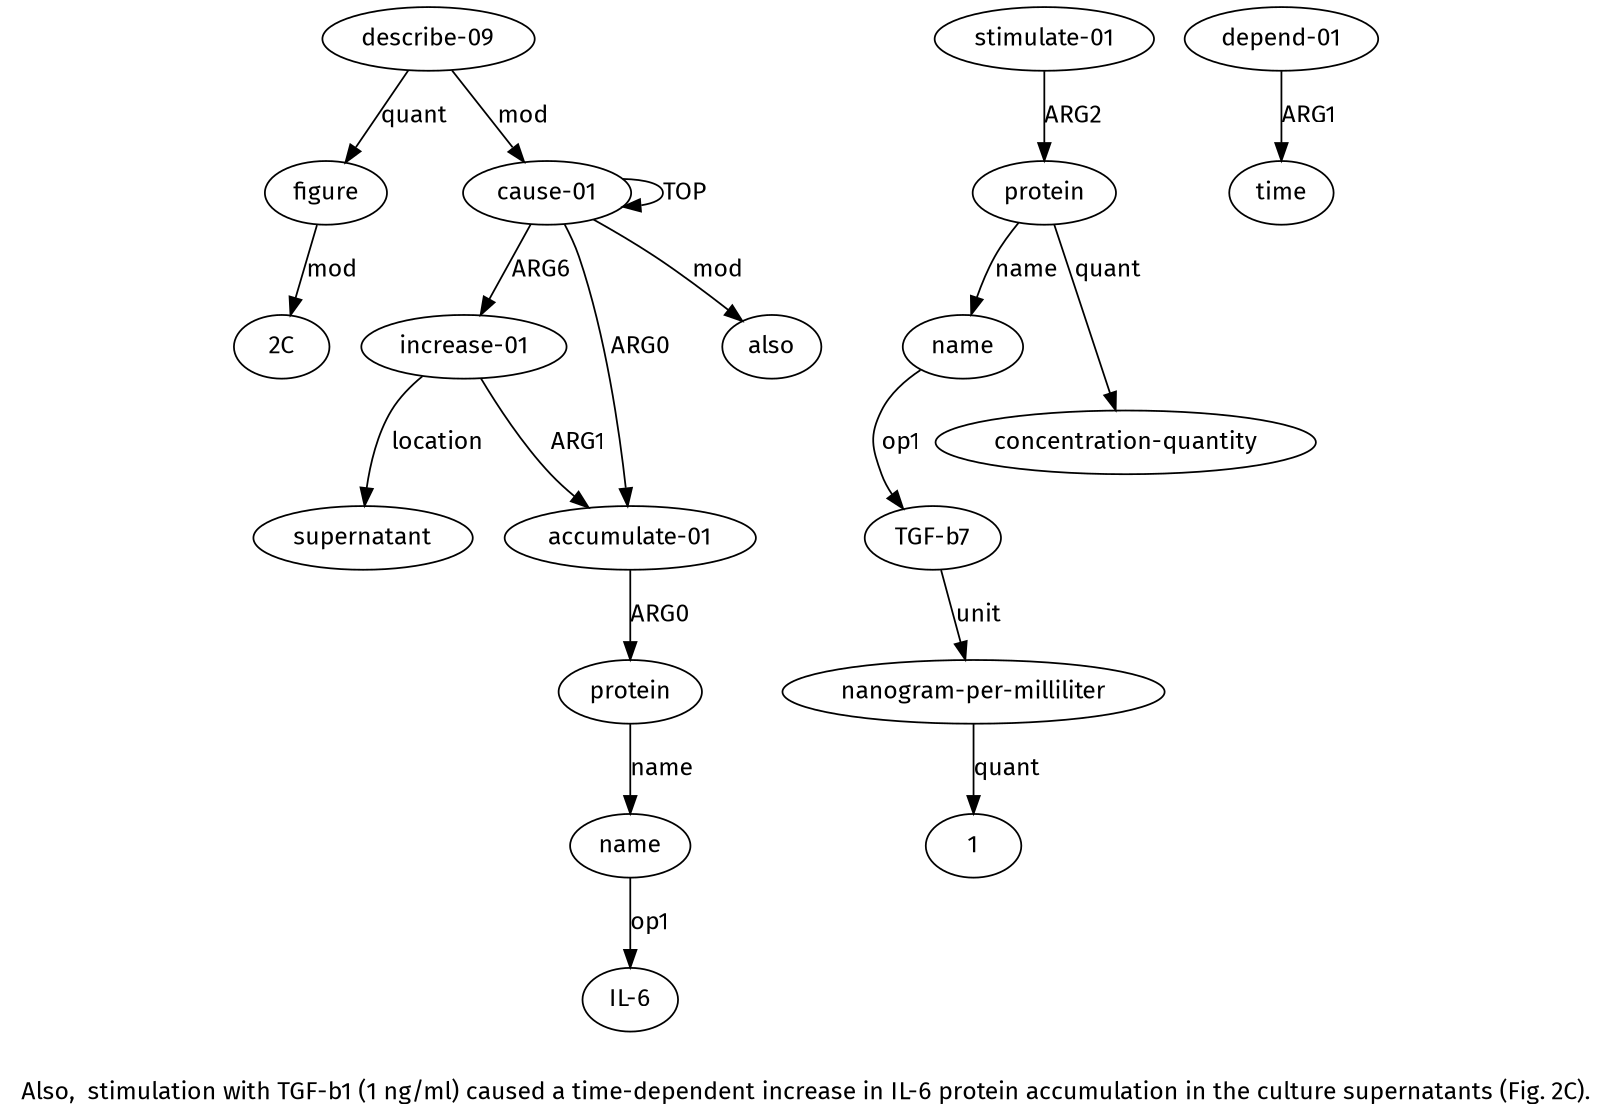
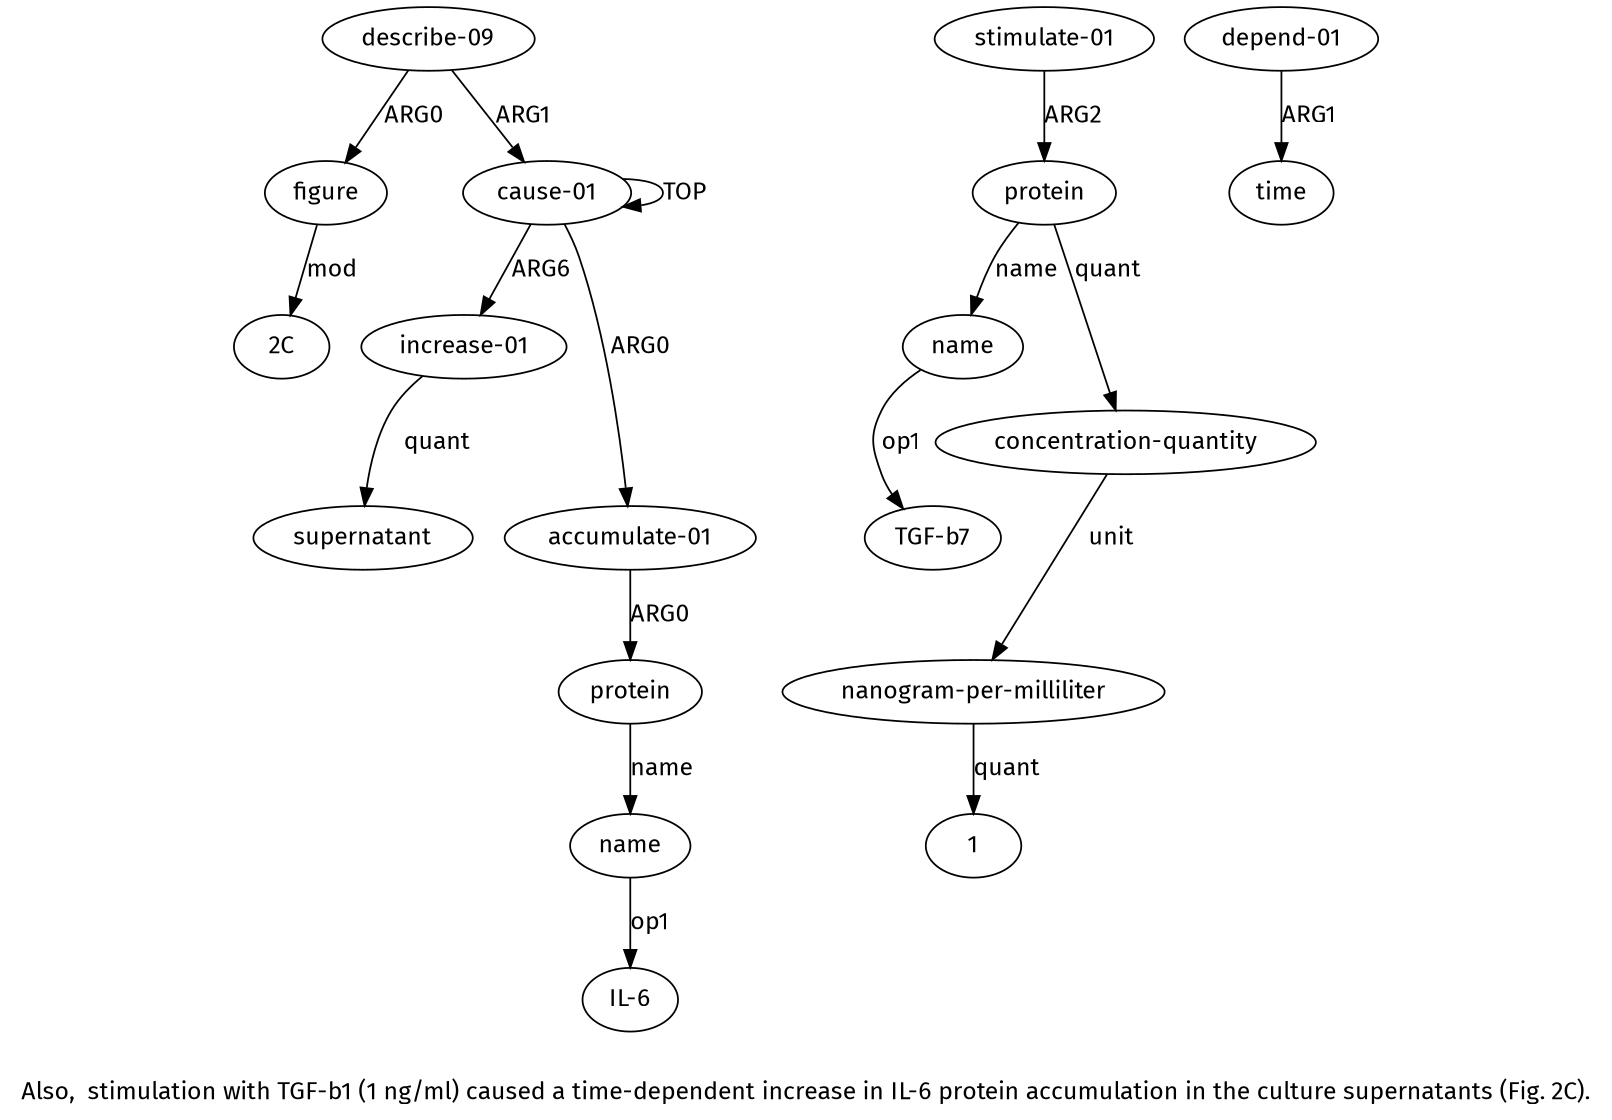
(414, 116) -> (414, 116)
(523, 116) -> (523, 116)
(772, 347) -> none
(523, 441) -> none
(437, 442) -> (437, 442)
(951, 606) -> (1055, 559)
